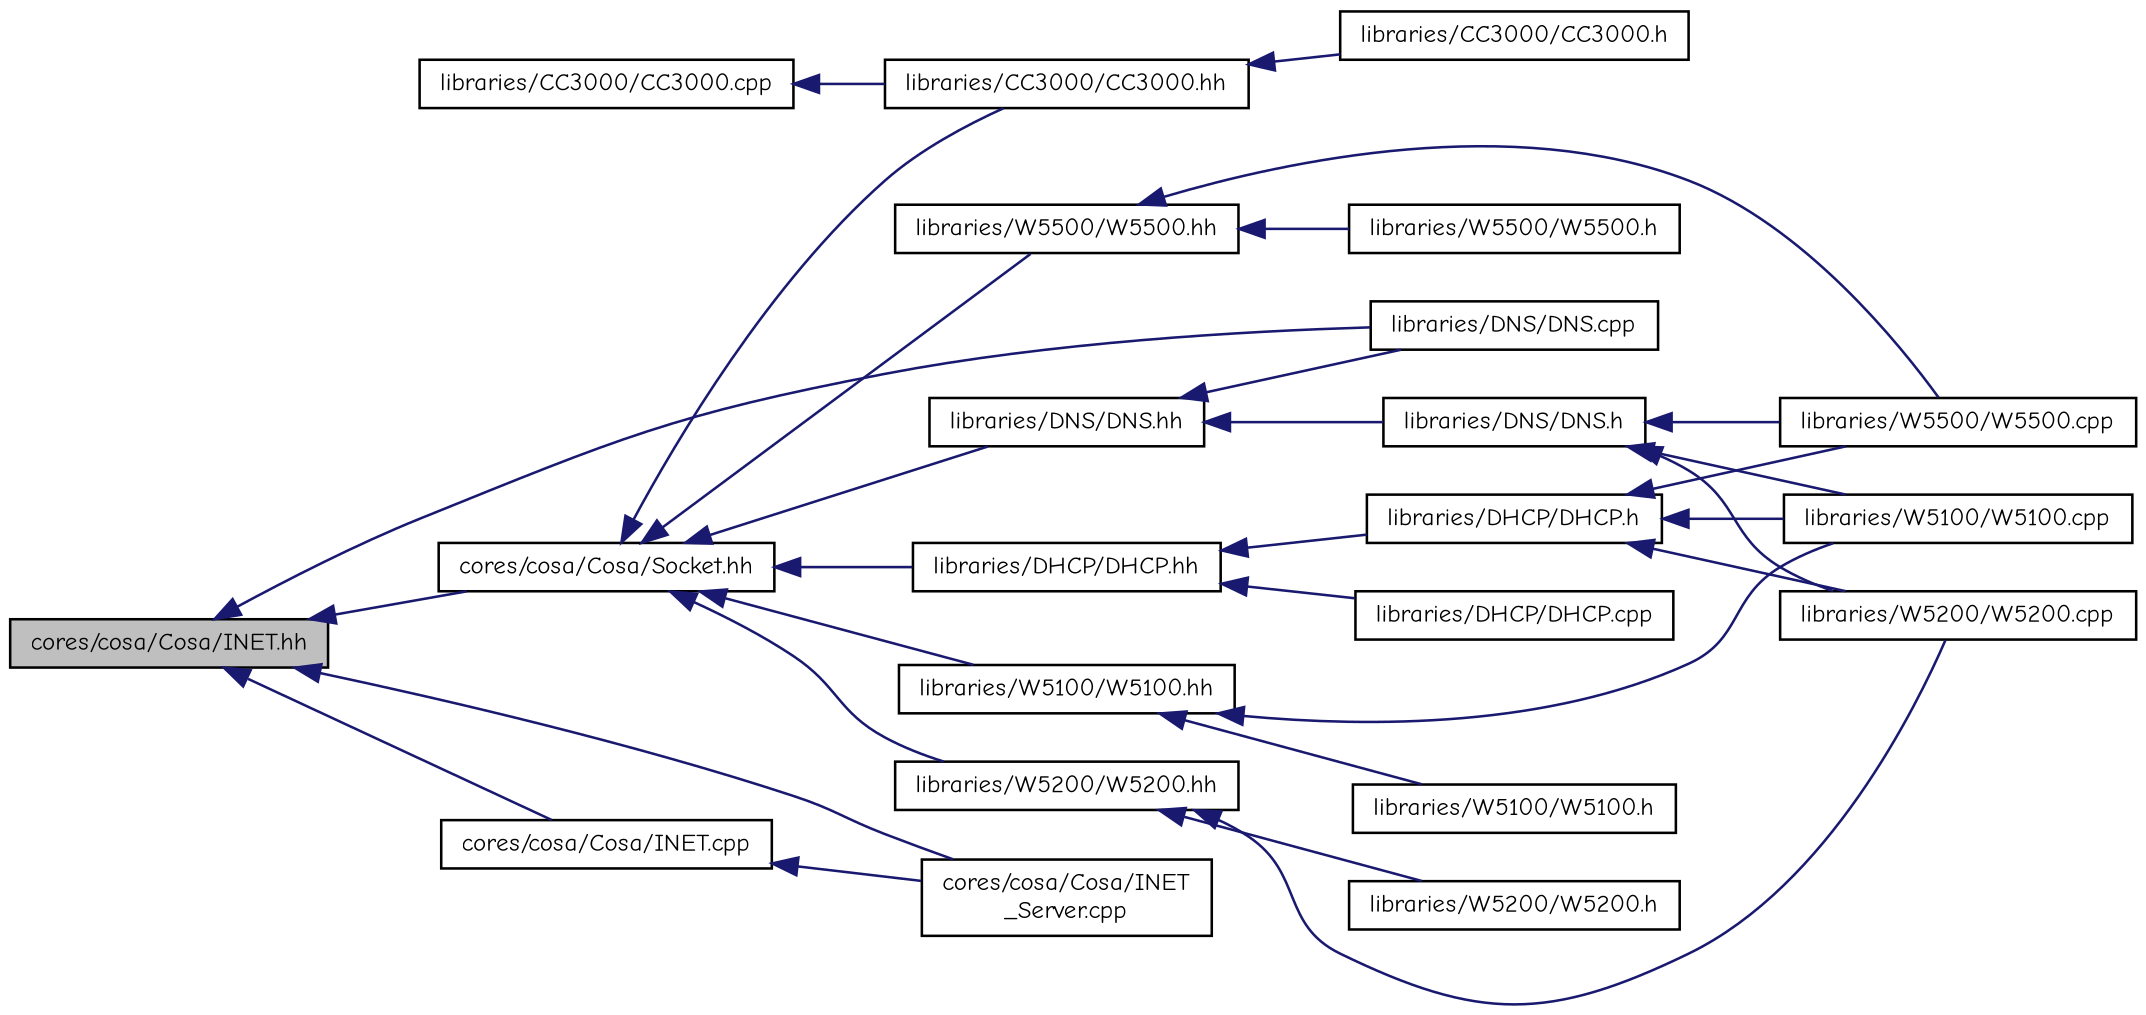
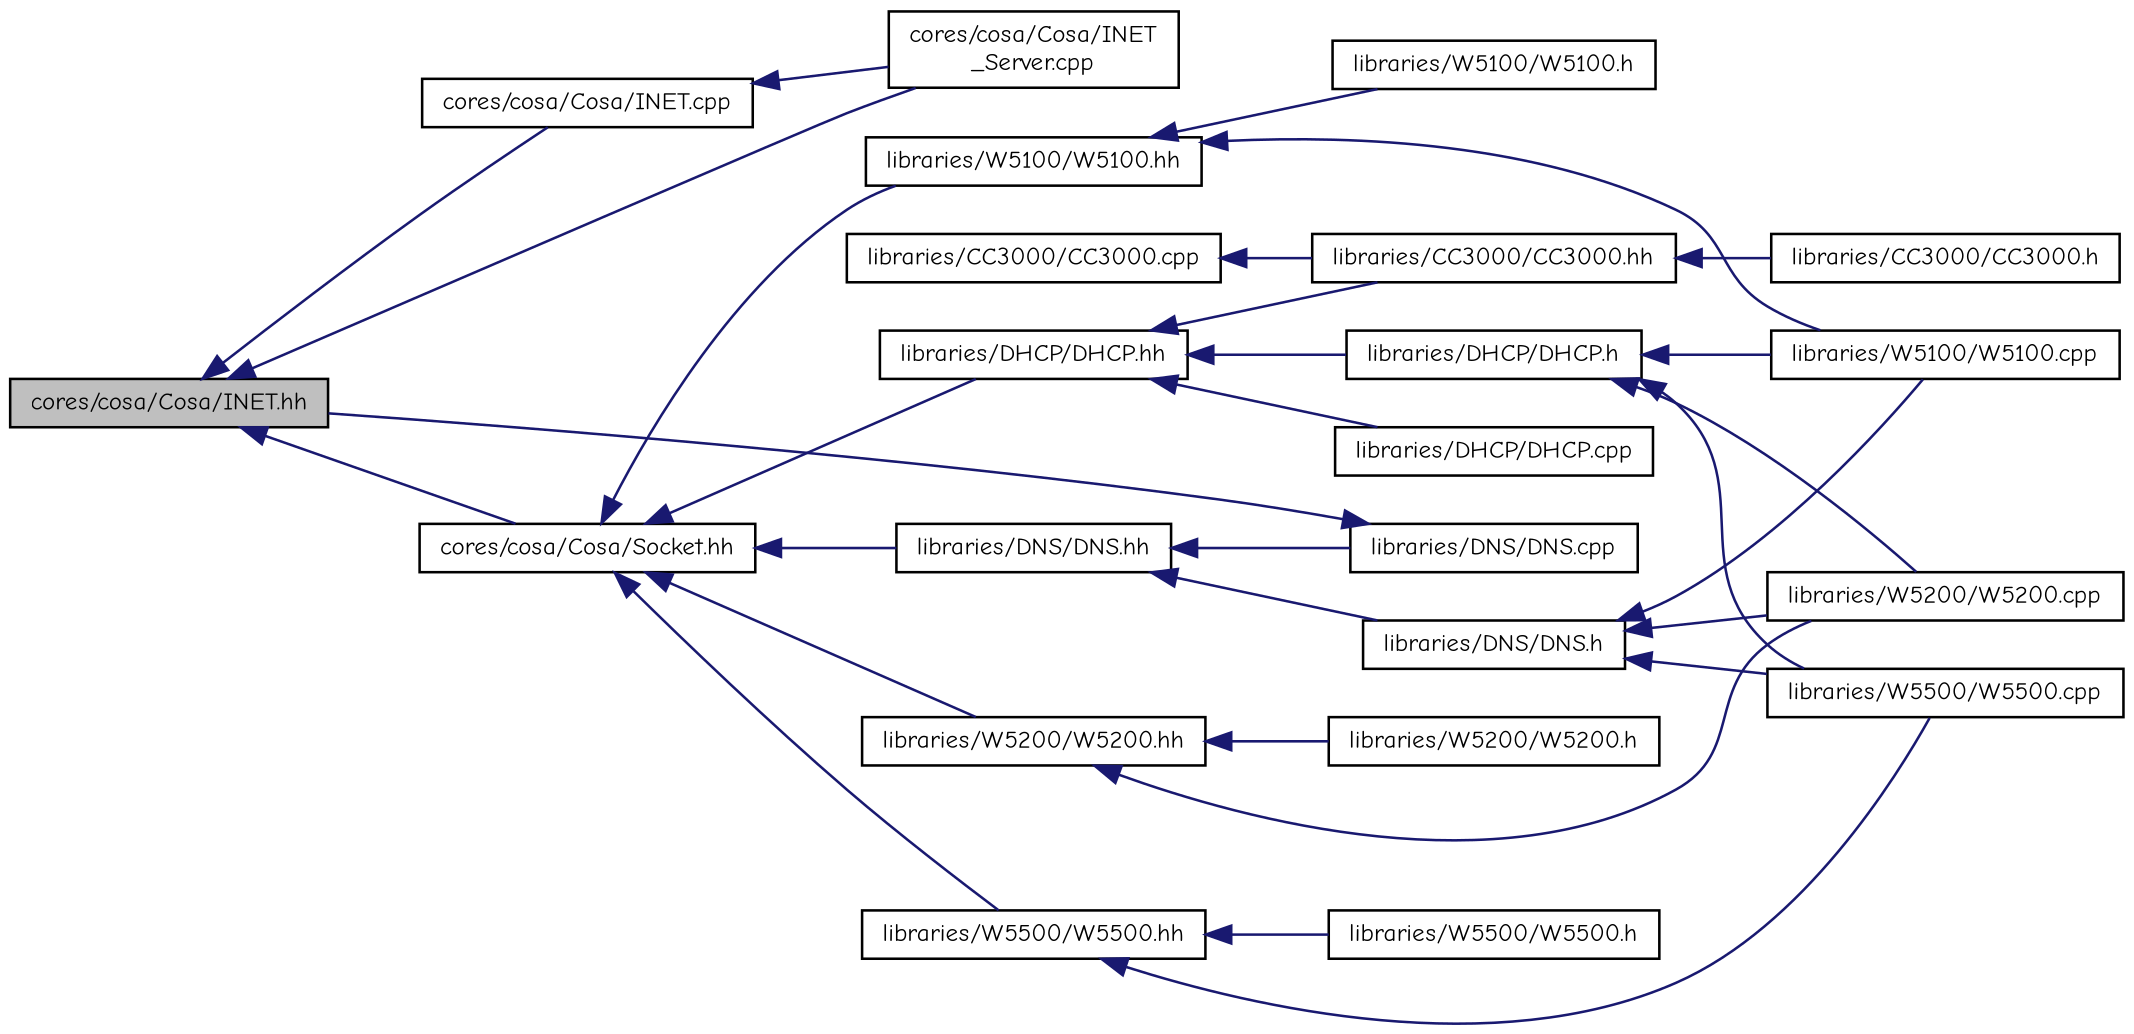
(788, 285) -> (1277, 304)
(785, 395) -> (862, 458)
